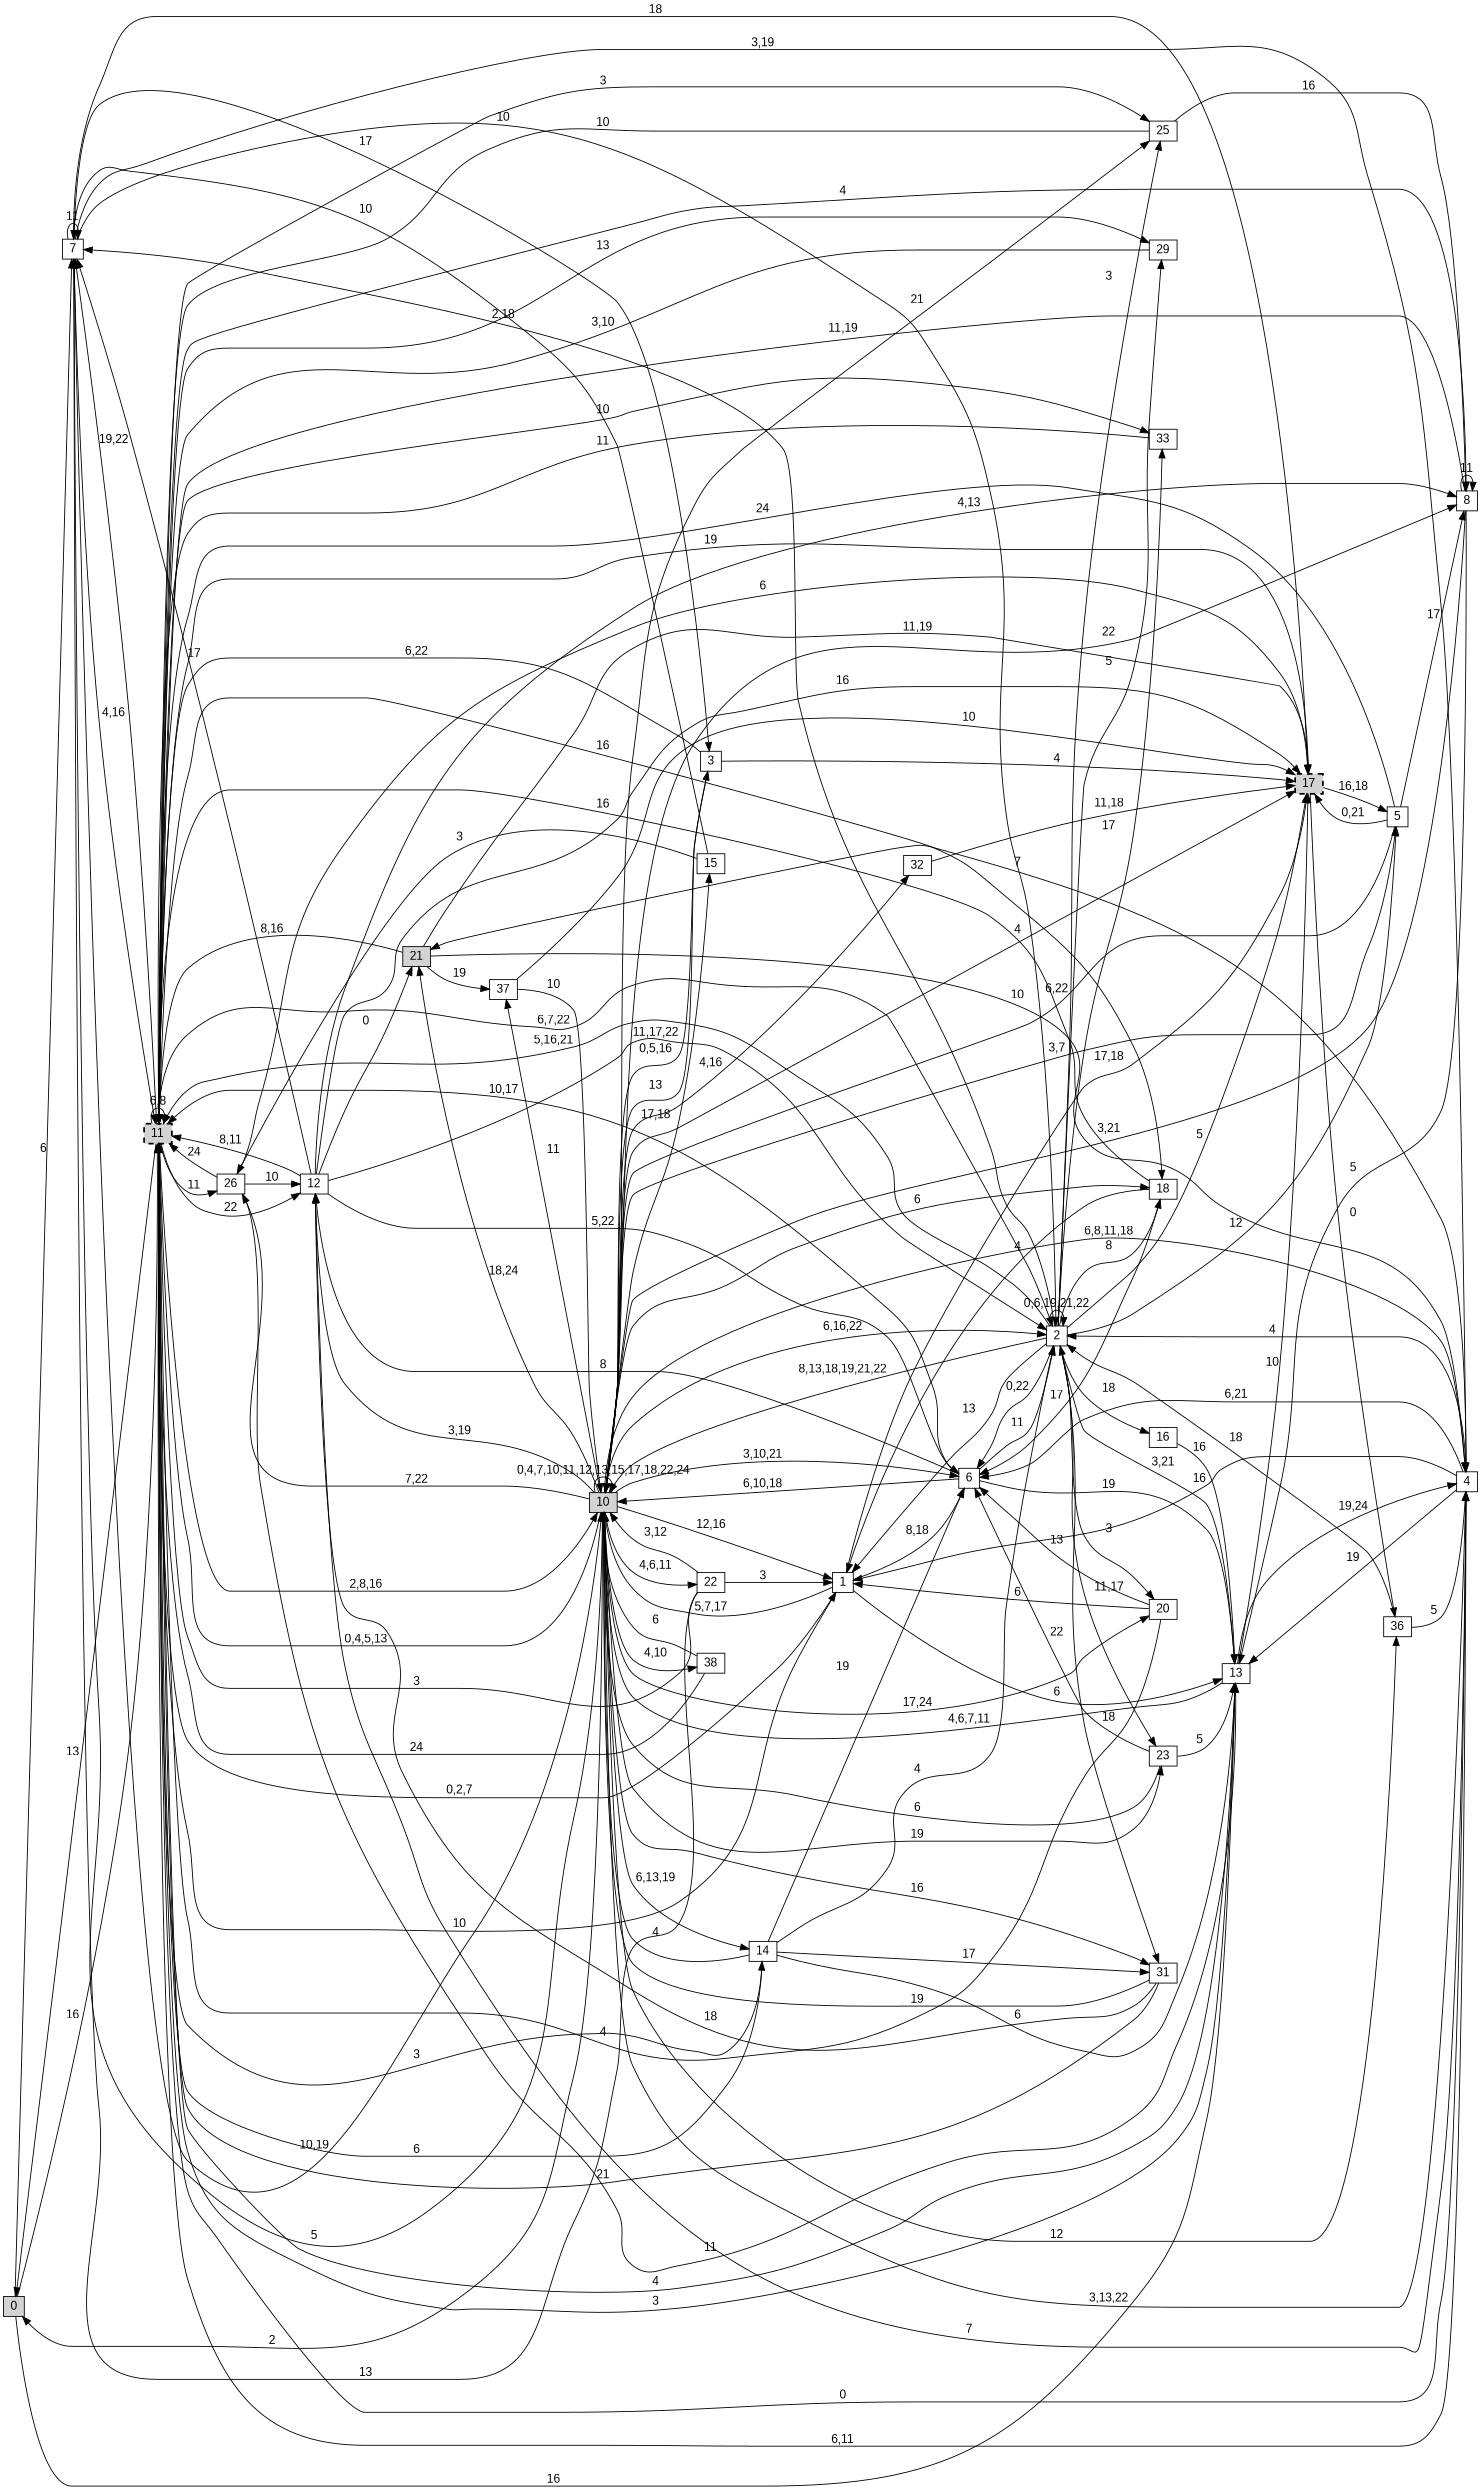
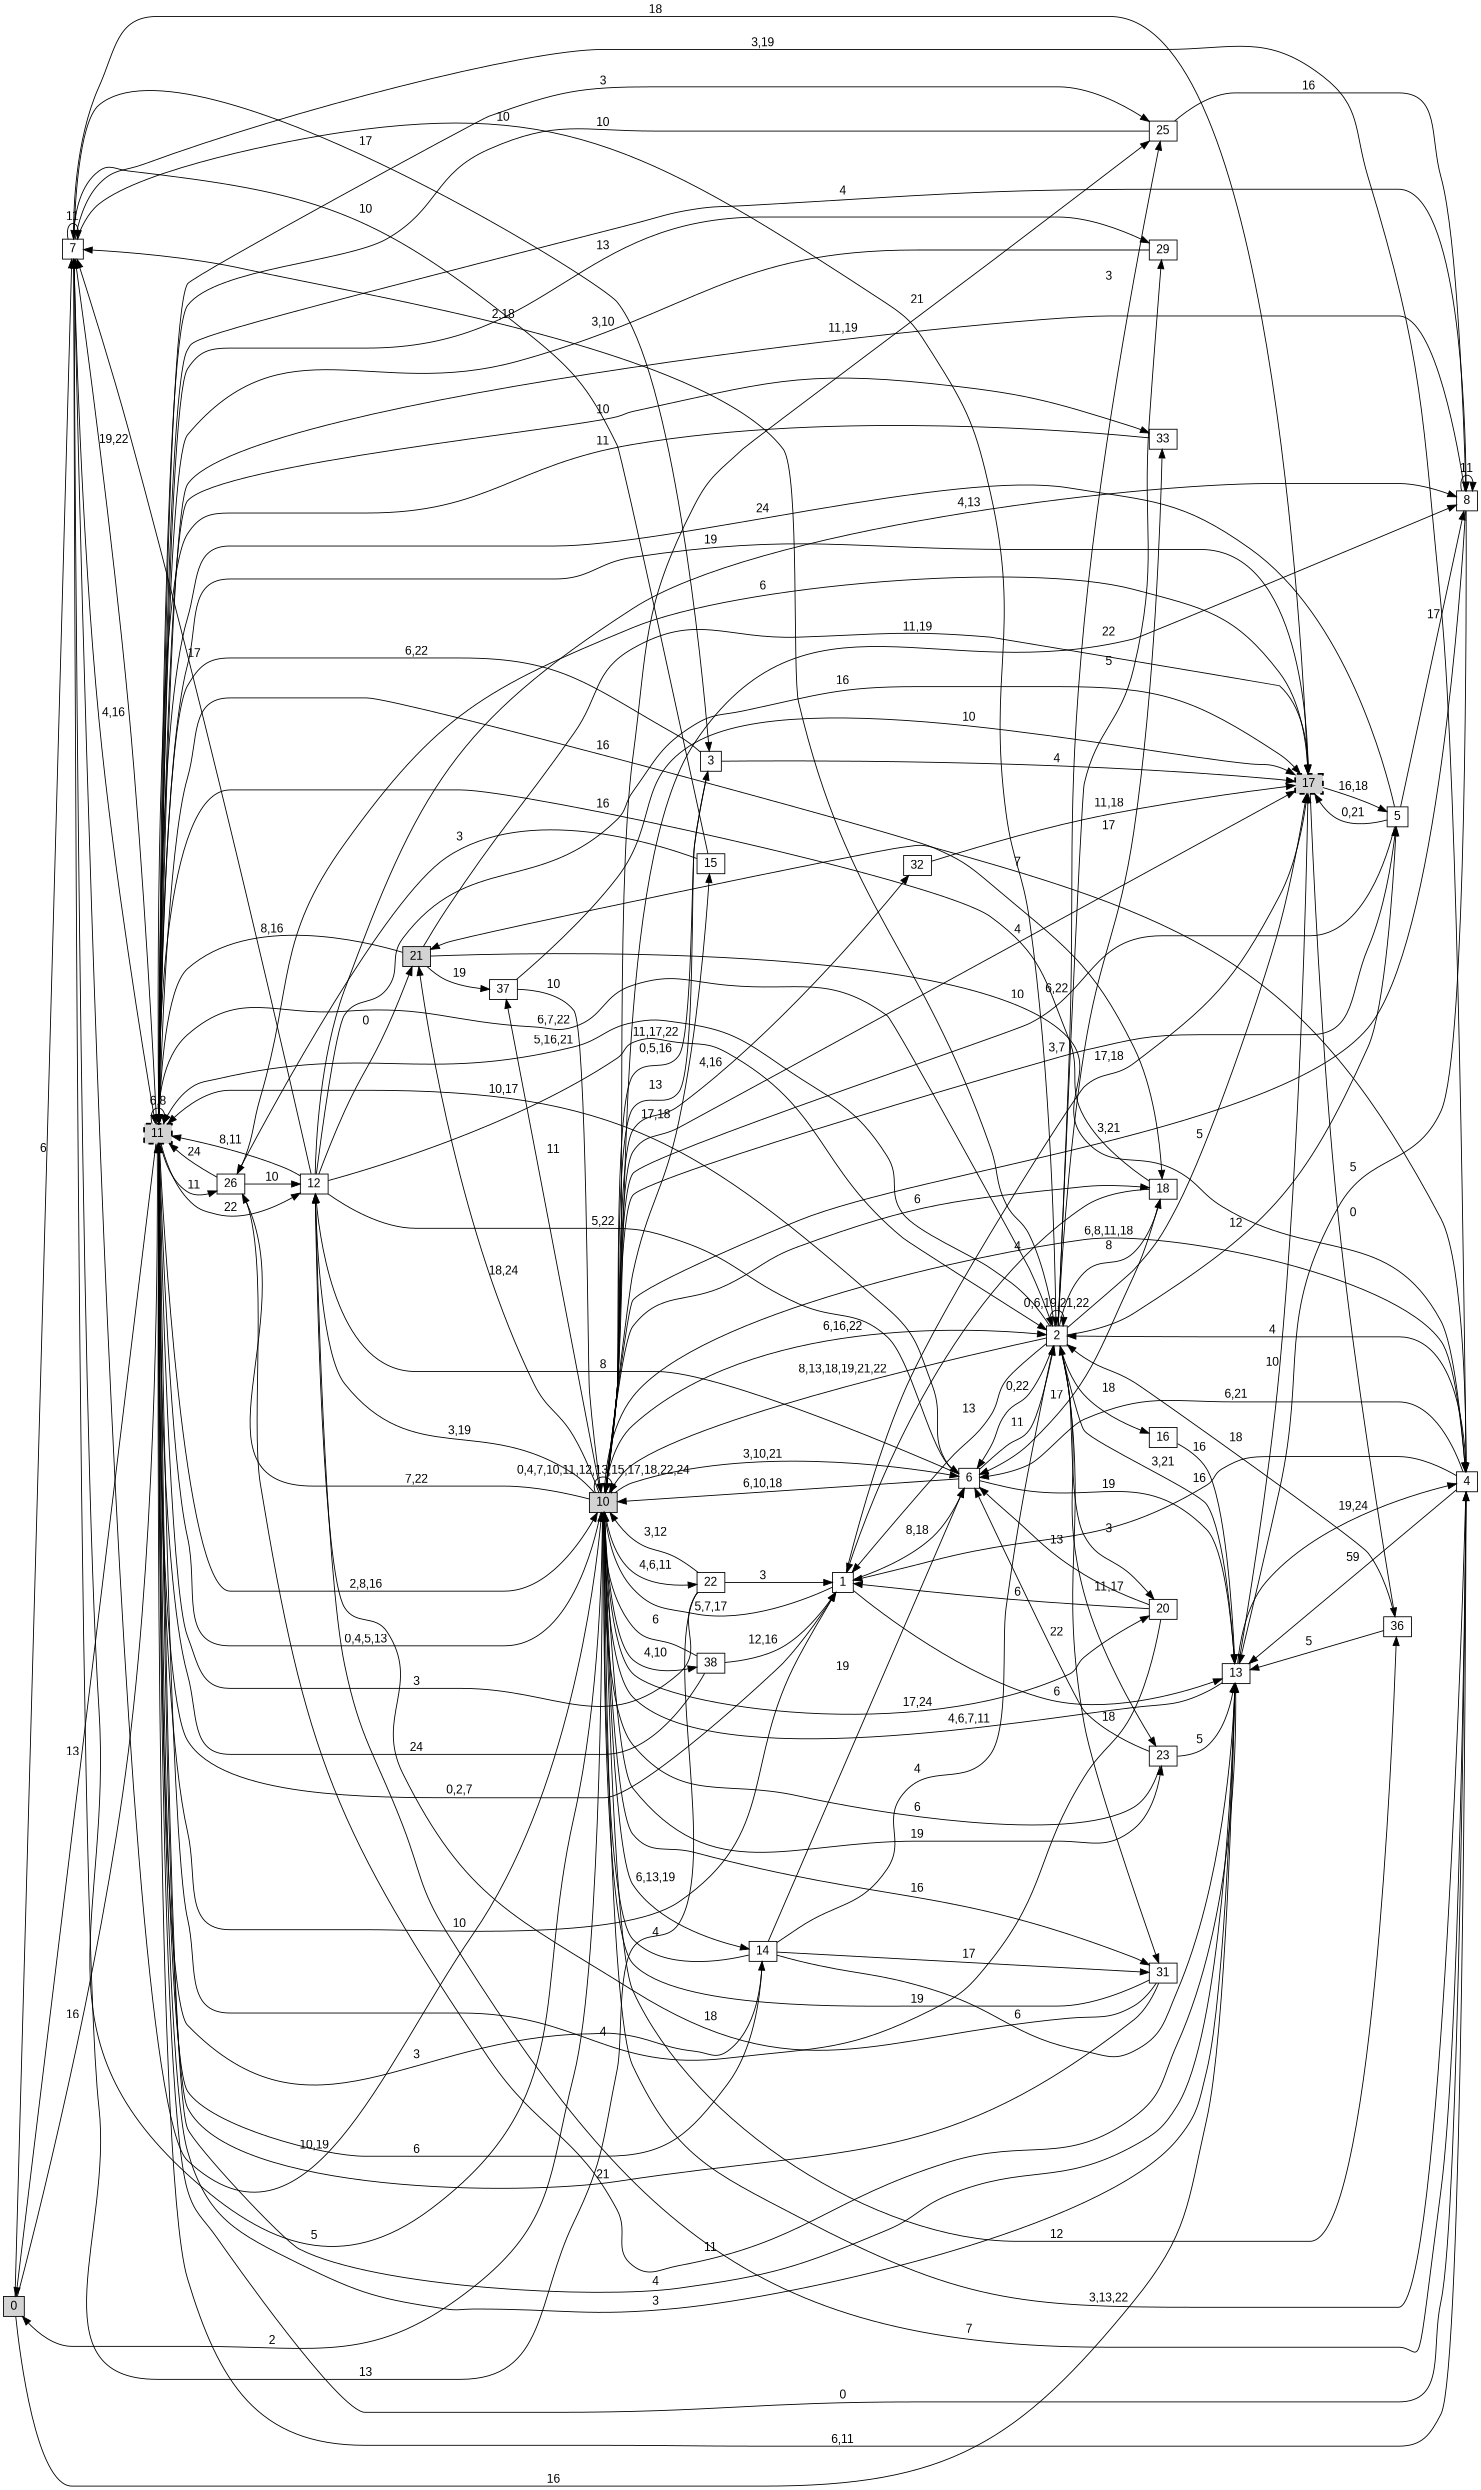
(721, 1540) -> (786, 1645)
(1353, 1558) -> (1353, 1558)
(1456, 1576) -> (1321, 1649)
